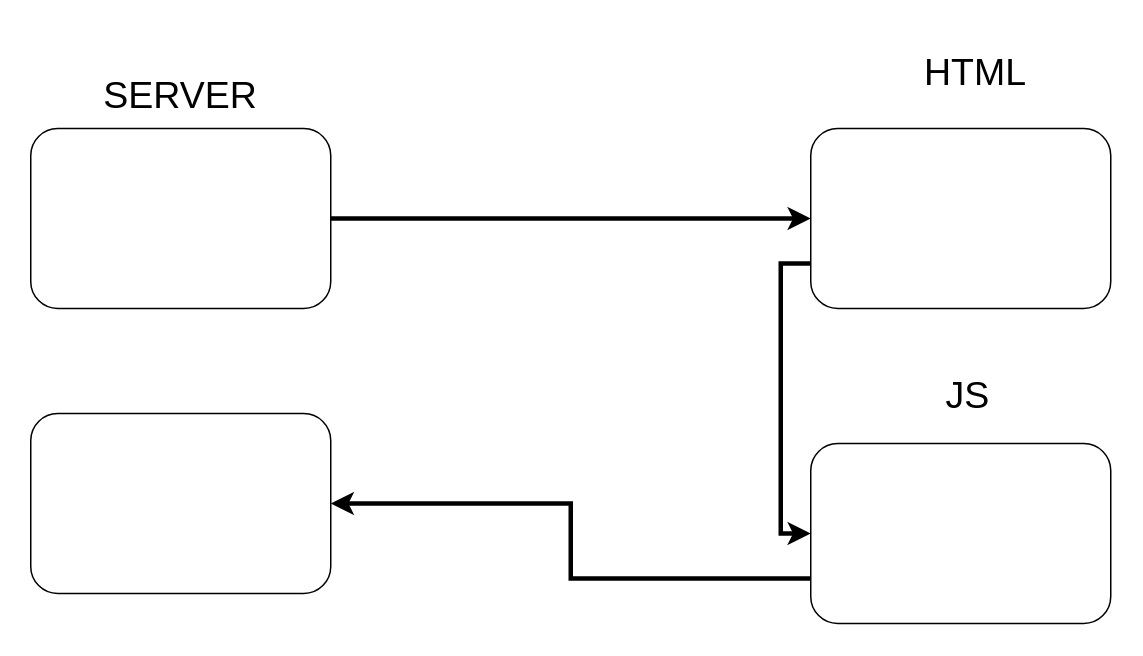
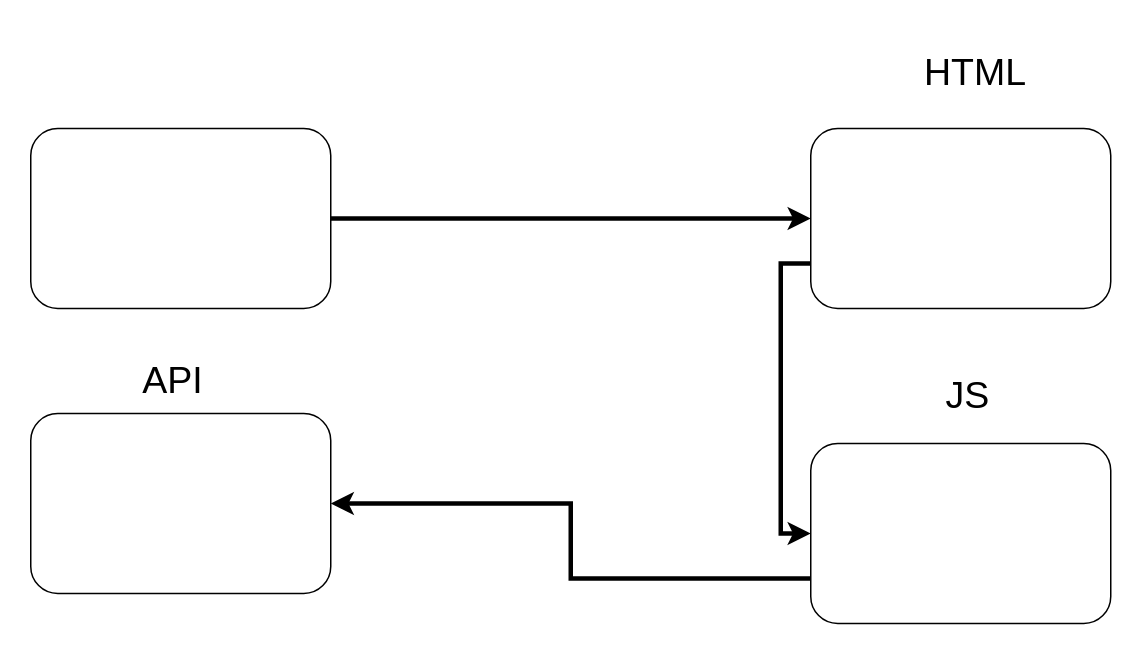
(181, 91) -> none
none -> (173, 376)
